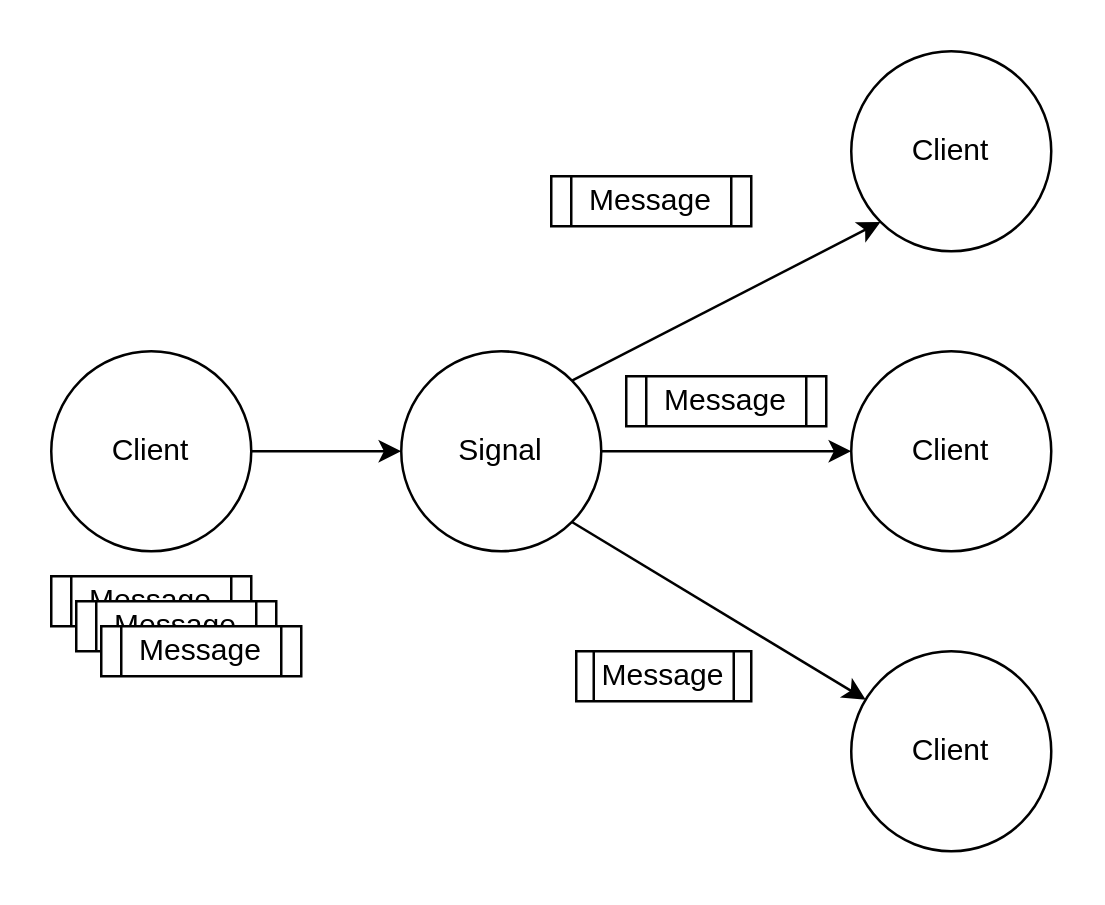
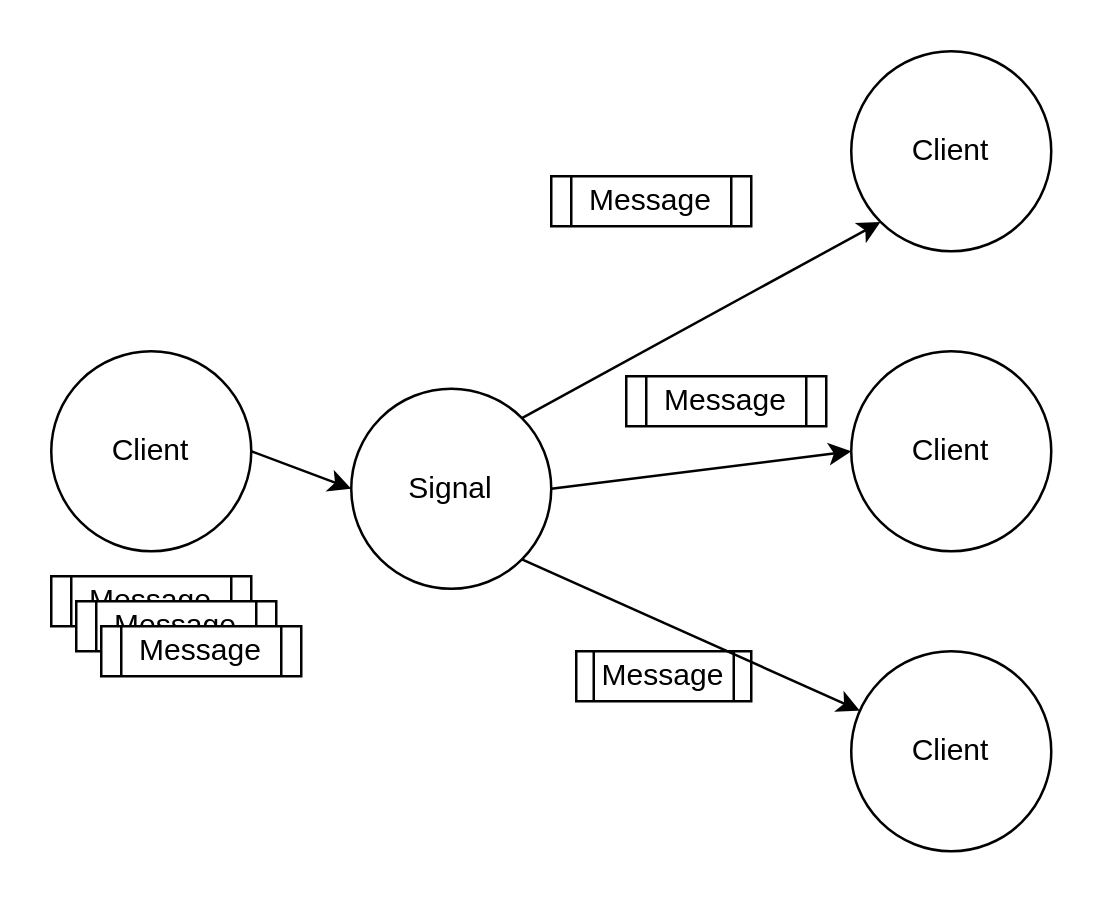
(501, 451) -> (451, 489)
